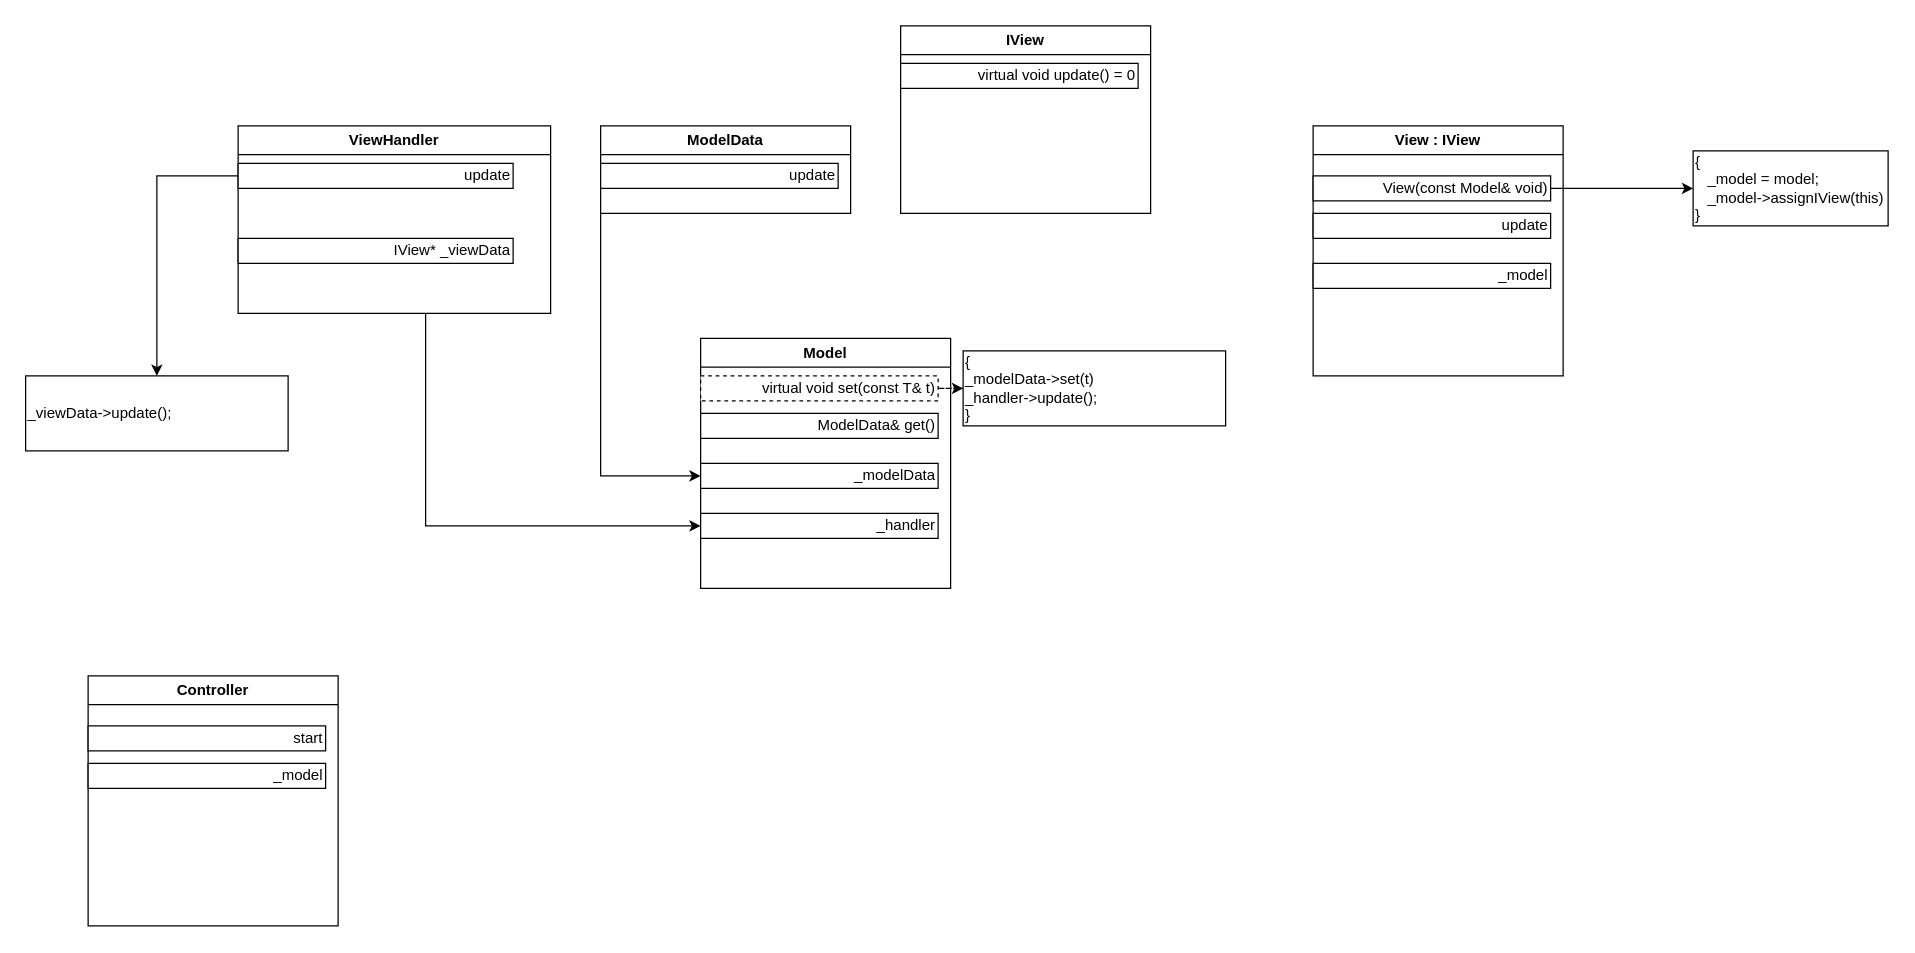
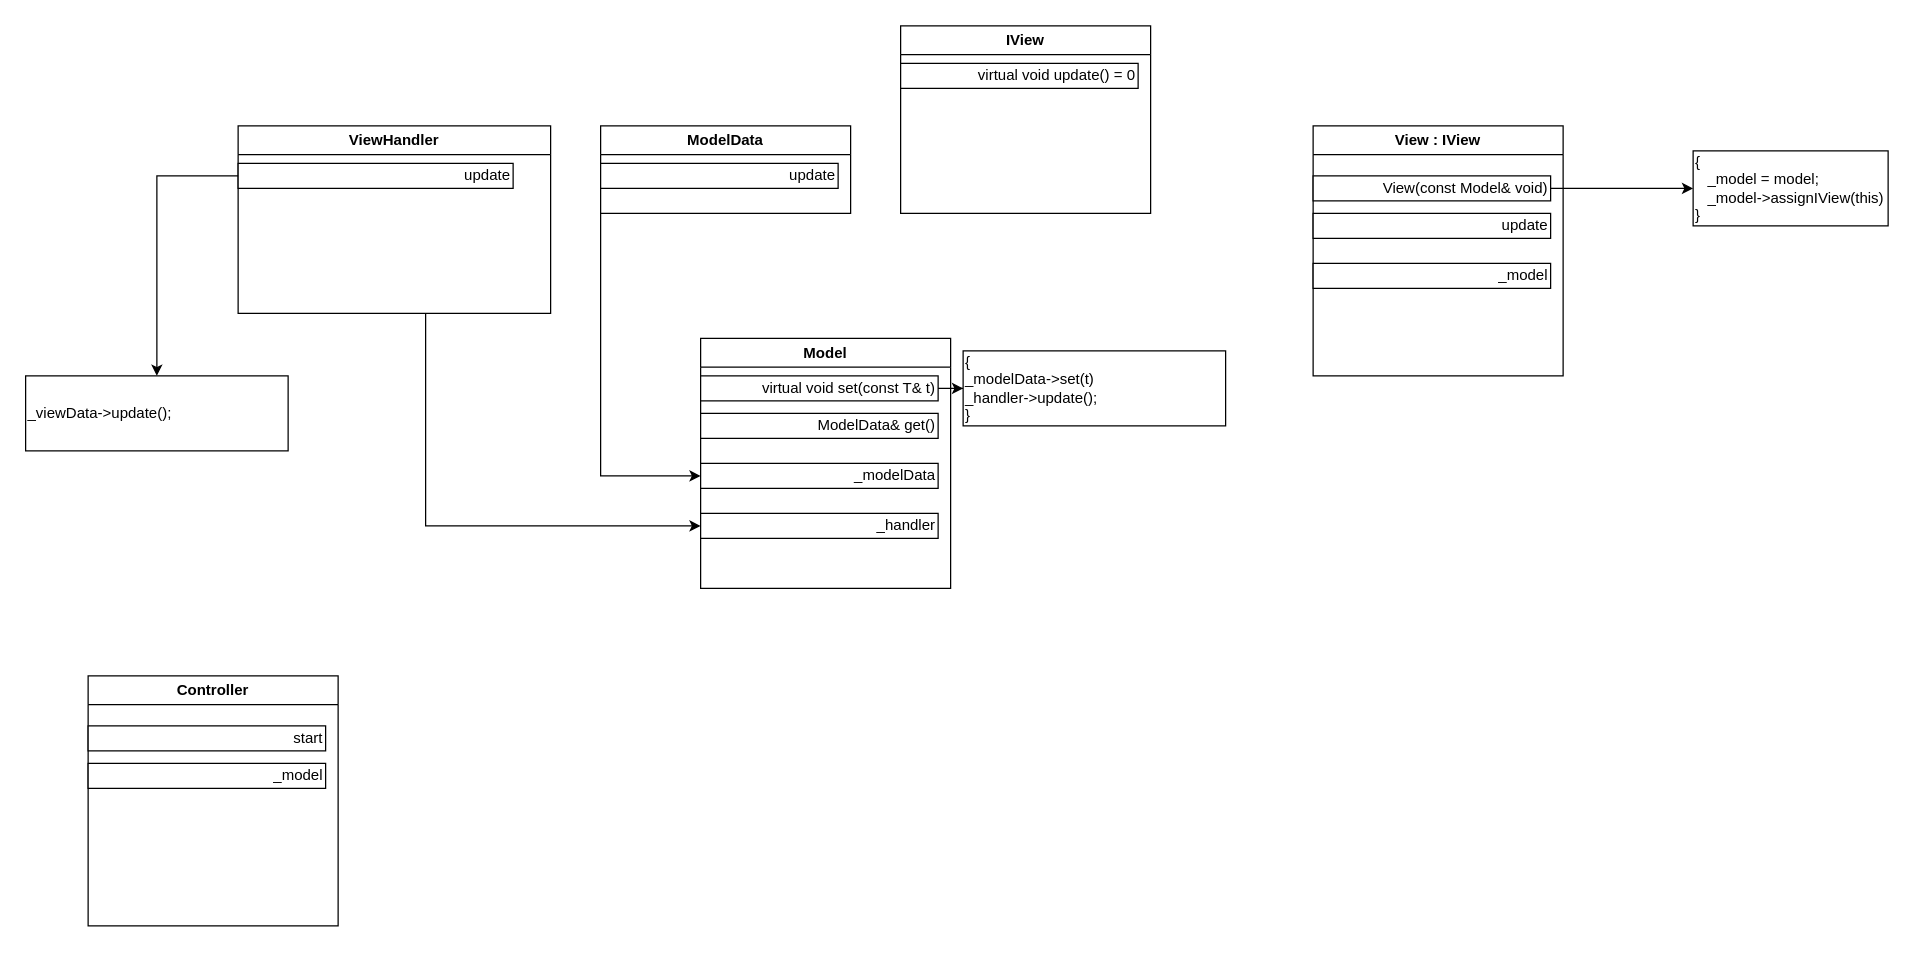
(376, 251) -> none
(819, 388) -> (819, 388)
(938, 388) -> (938, 388)
